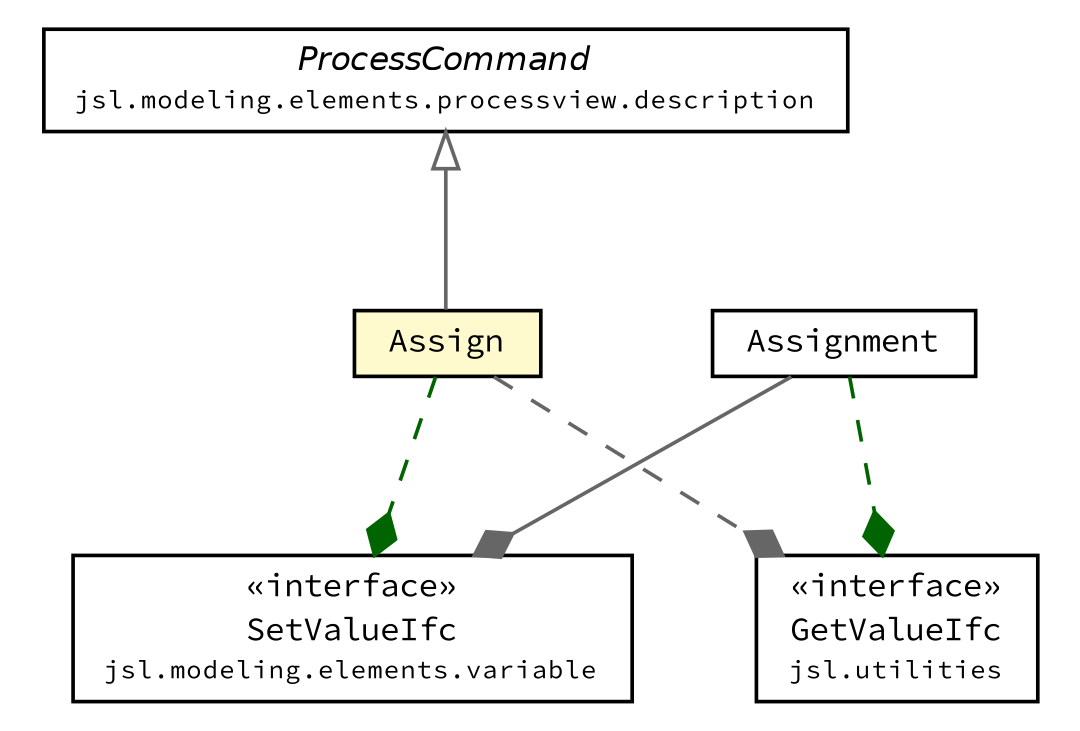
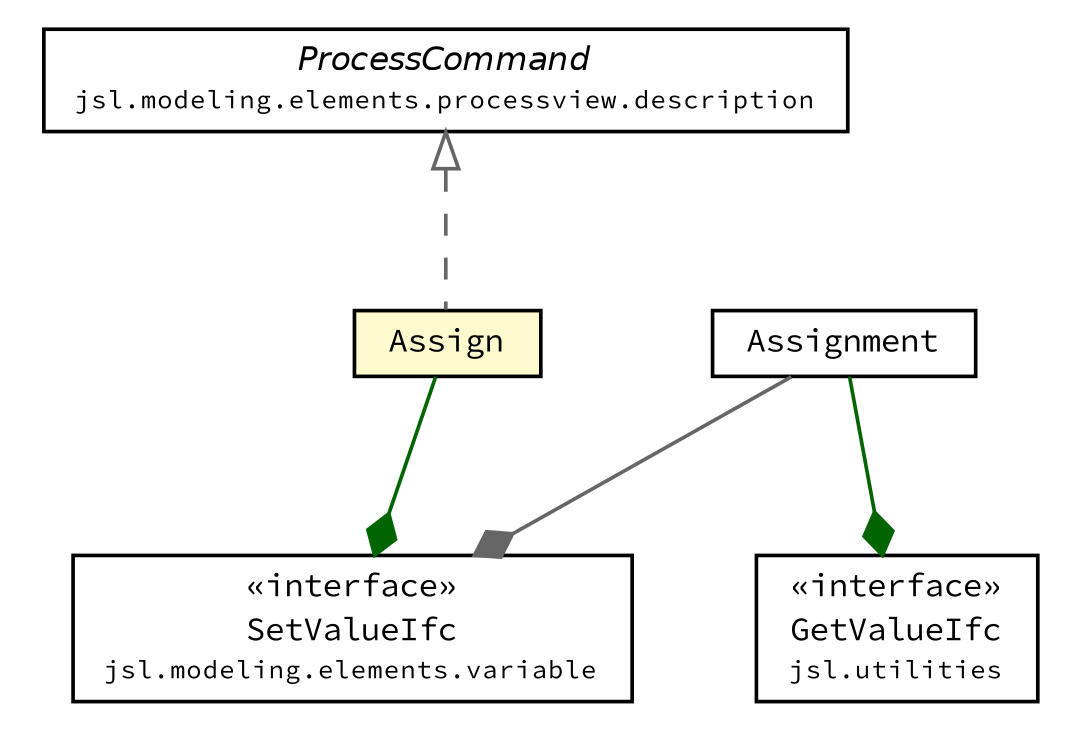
(446, 240) -> (446, 240)
(862, 444) -> (862, 444)
(412, 445) -> (412, 445)
(613, 451) -> none
